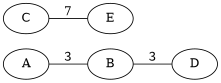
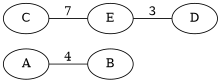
(68, 58) -> (68, 58)
(153, 64) -> (153, 19)
